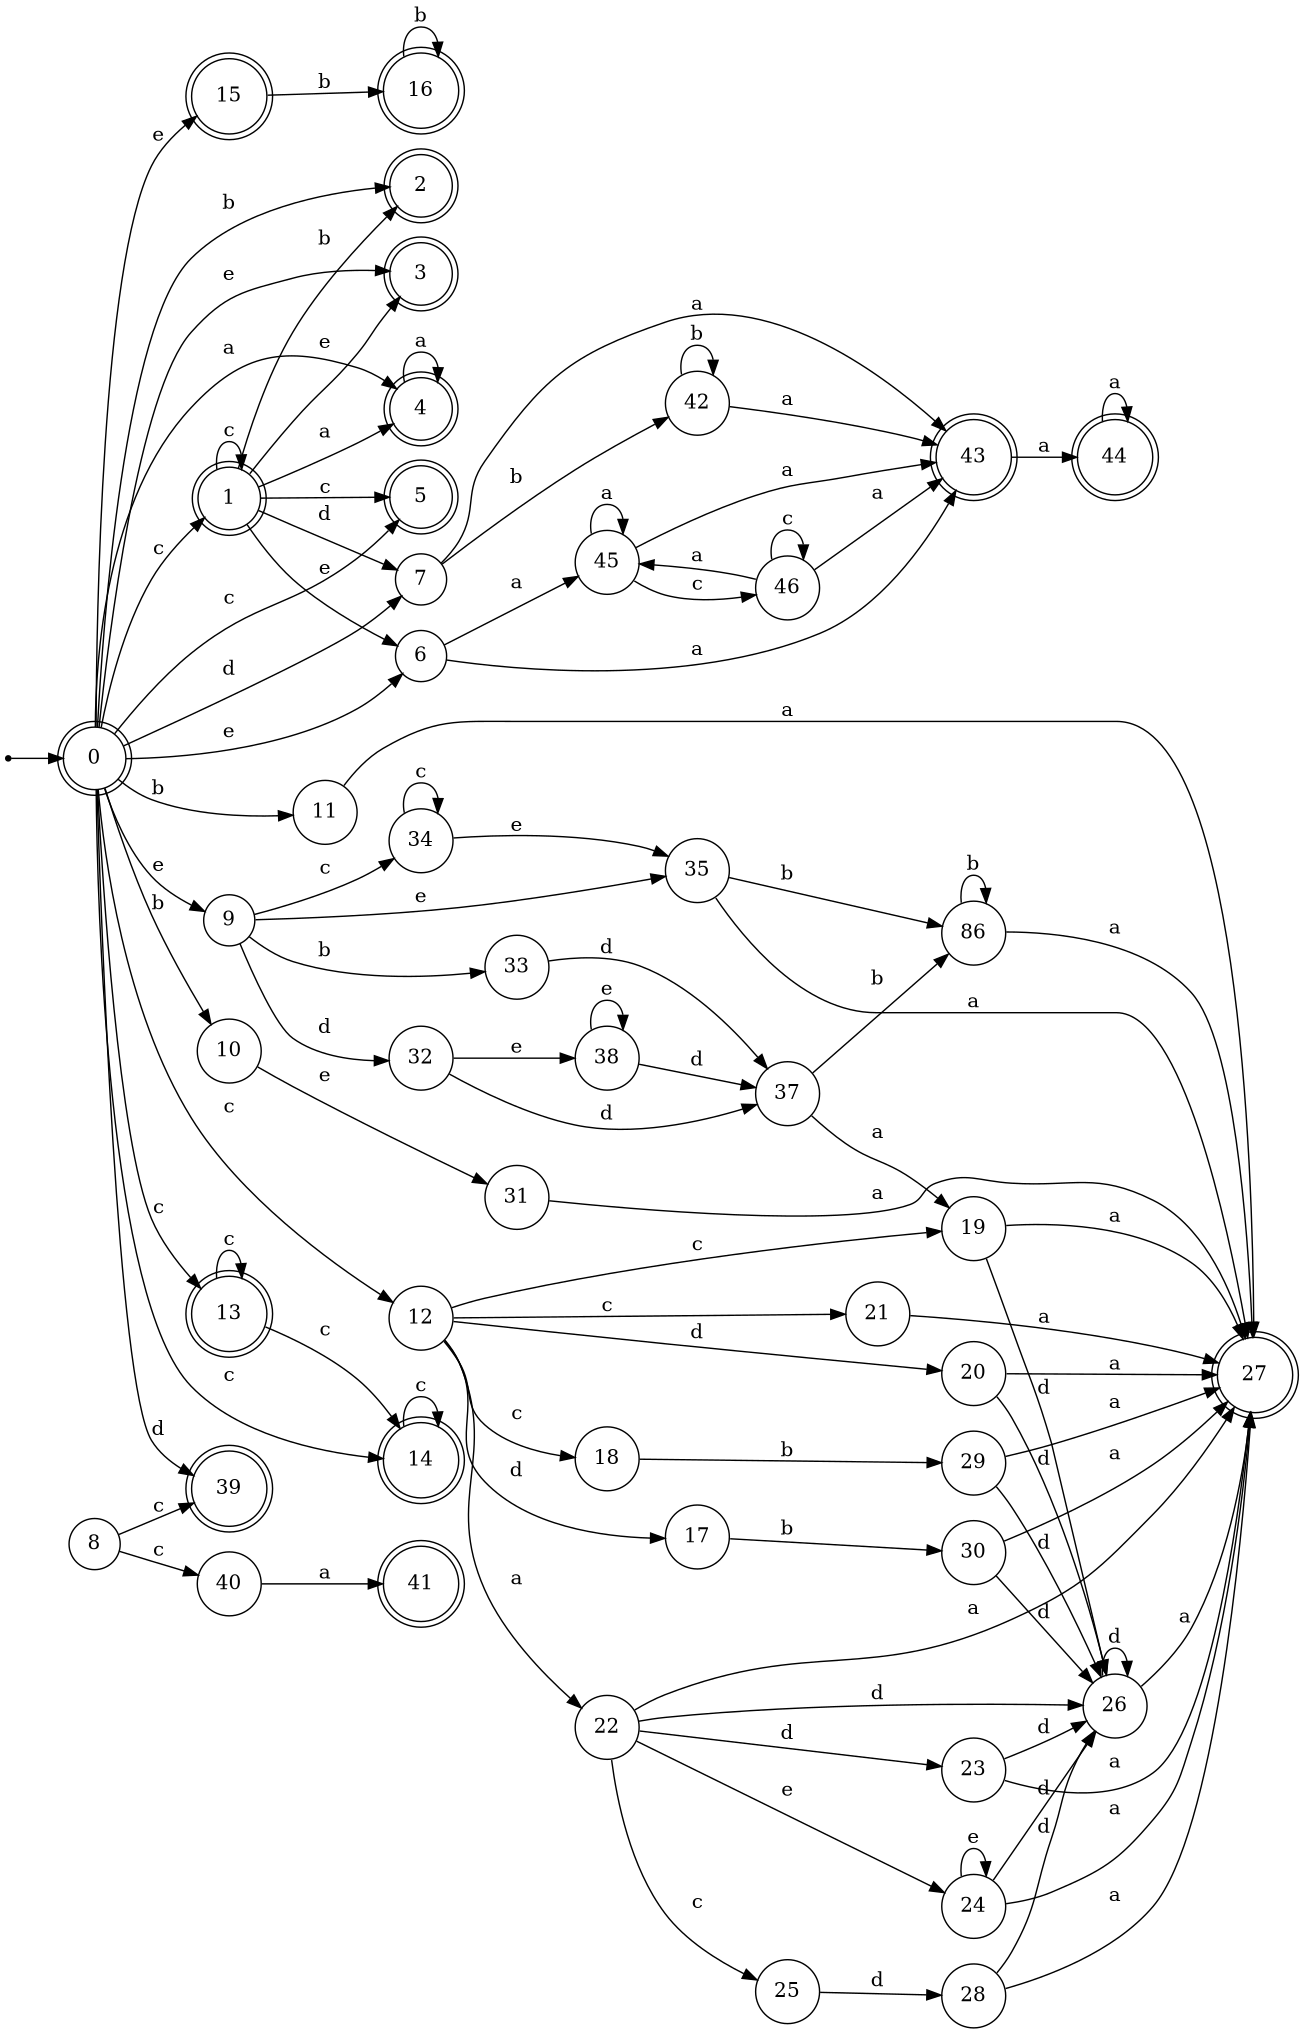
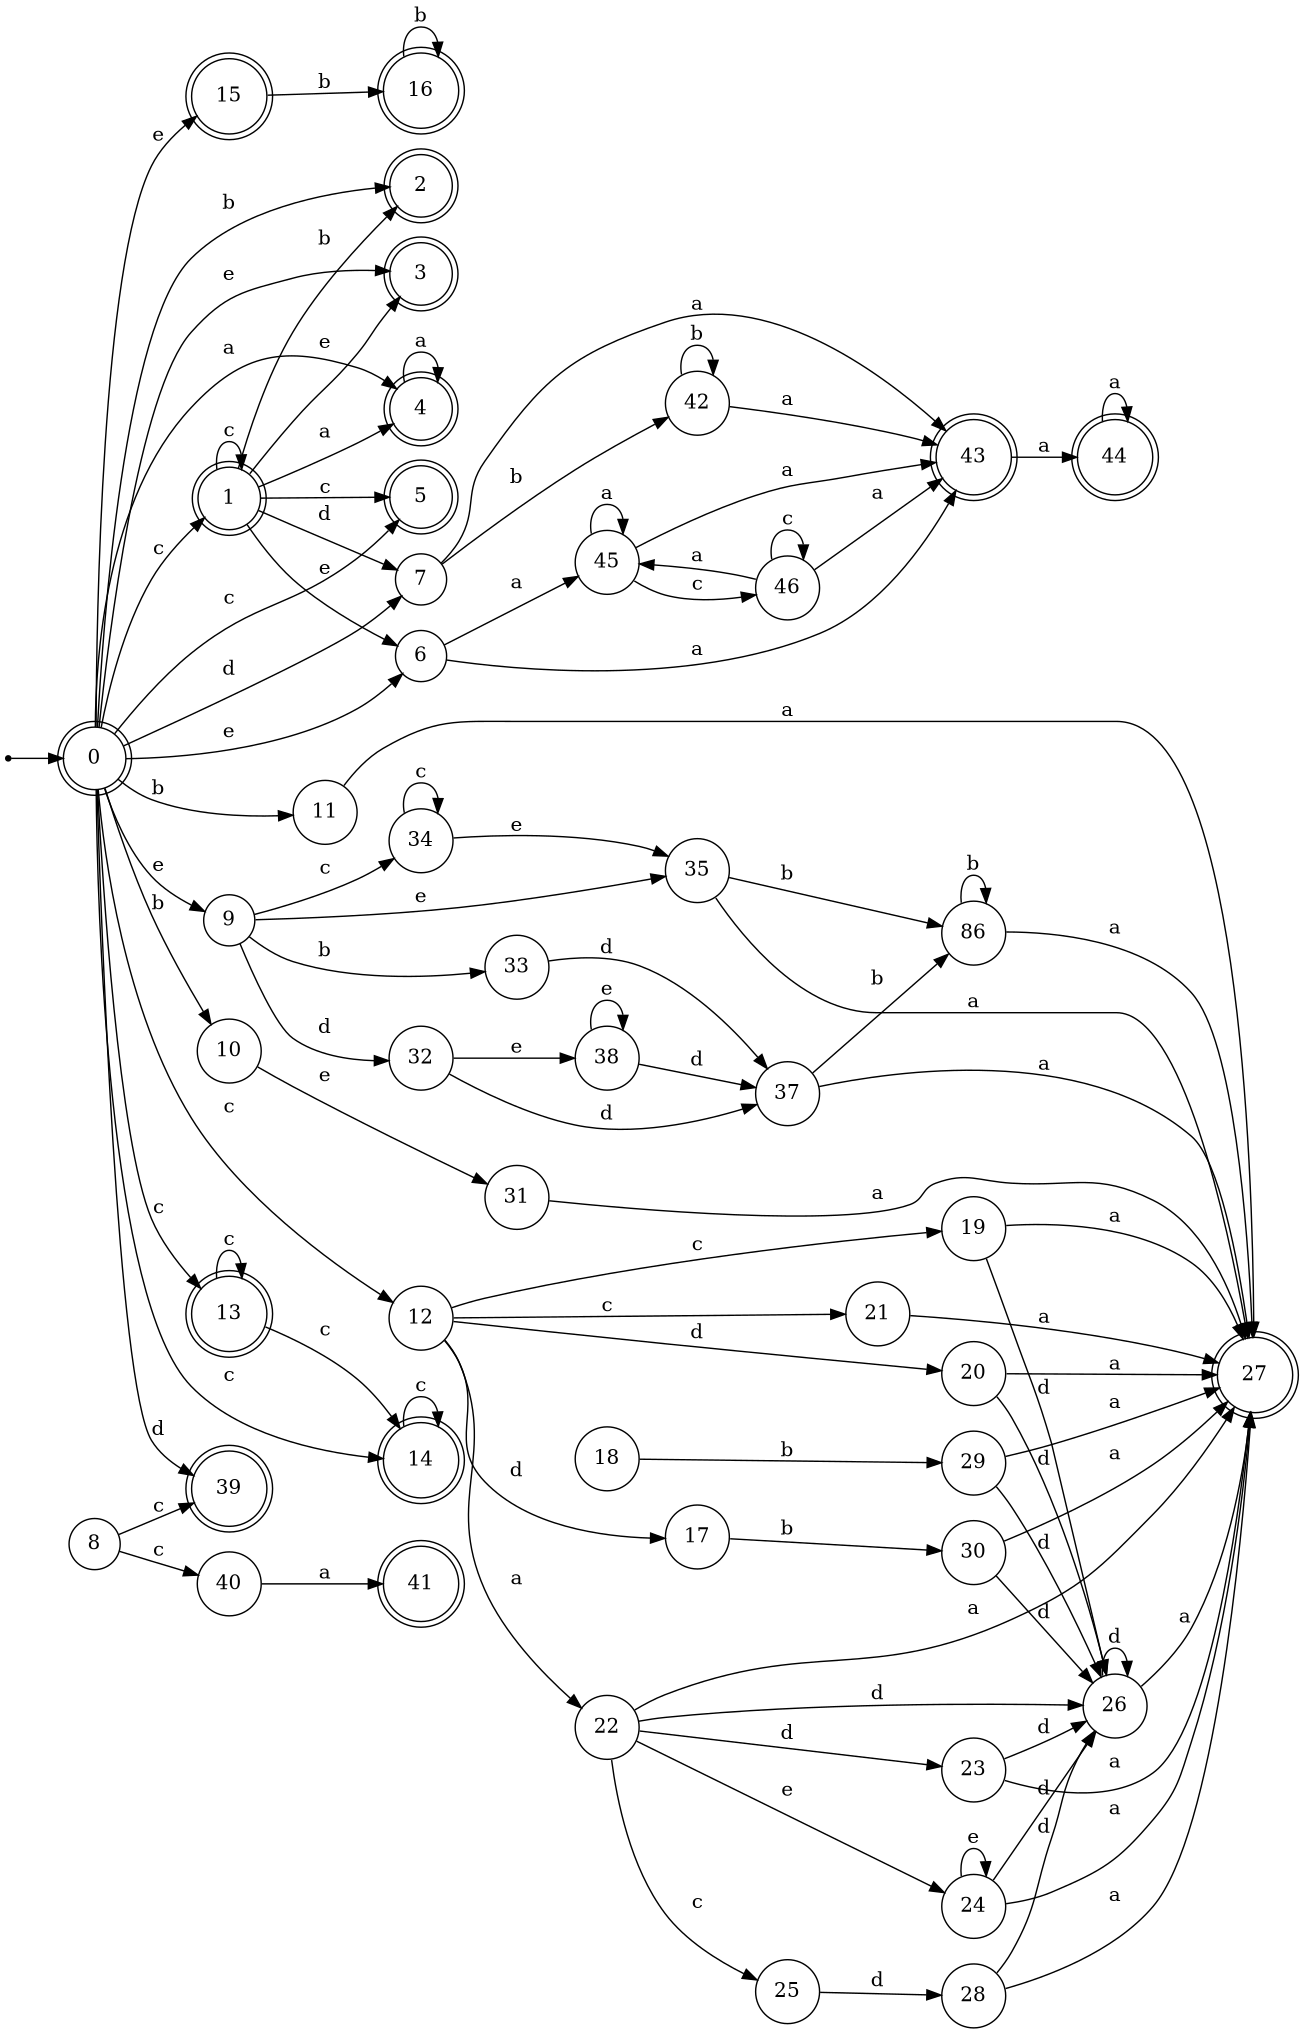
(873, 1159) -> (1108, 1091)
(484, 1424) -> none
